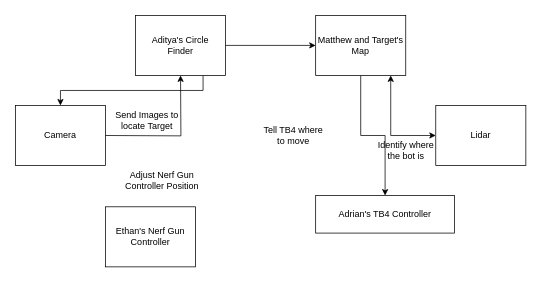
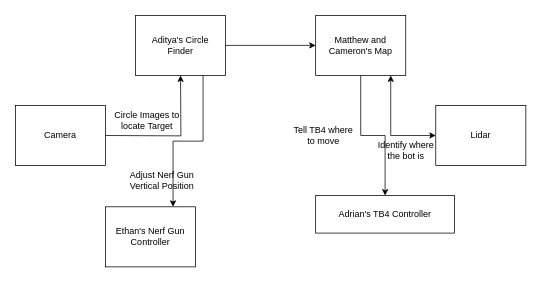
(360, 45) -> (360, 45)
(128, 90) -> (203, 141)
(147, 120) -> (147, 120)
(293, 135) -> (323, 135)
(162, 180) -> (162, 180)
